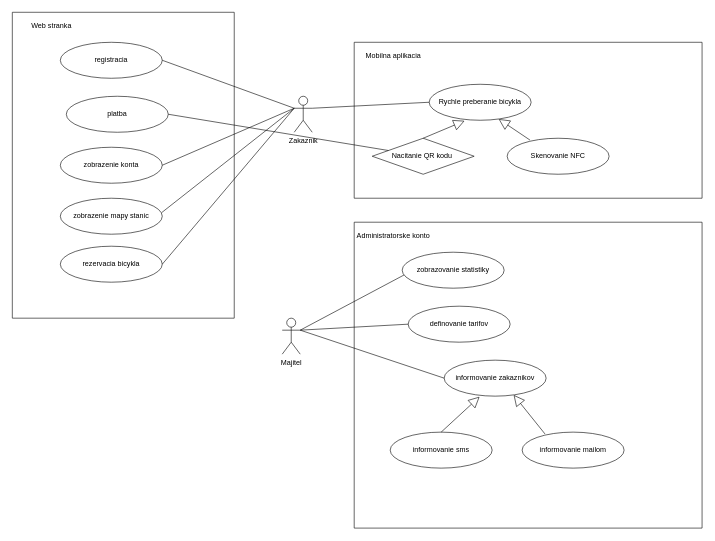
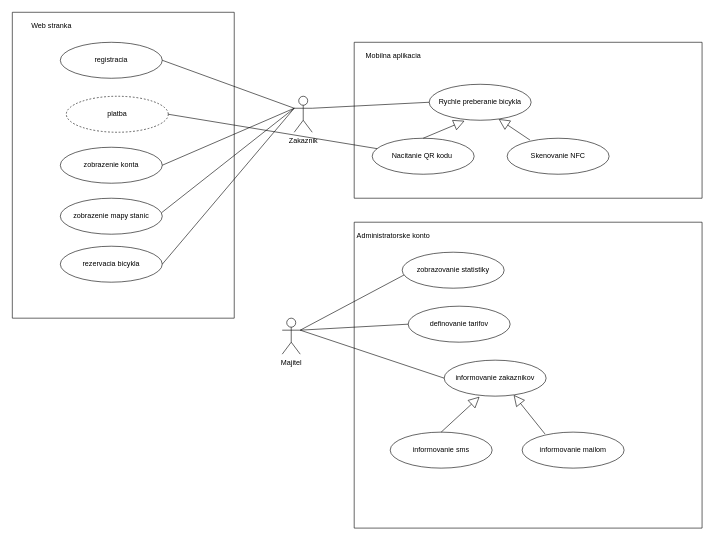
(117, 114) -> (117, 114)
(423, 156) -> (423, 156)
